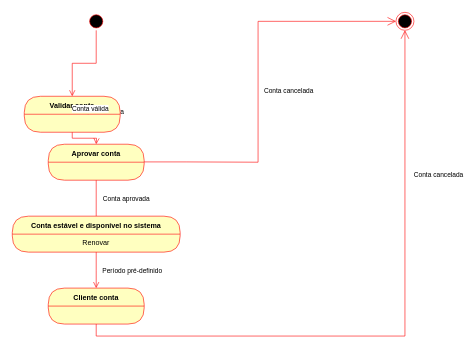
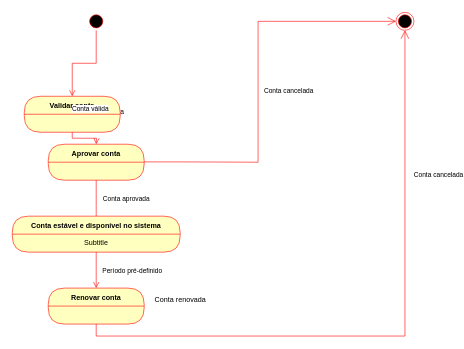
(96, 243) -> (96, 243)
(96, 298) -> (96, 298)
none -> (180, 300)
